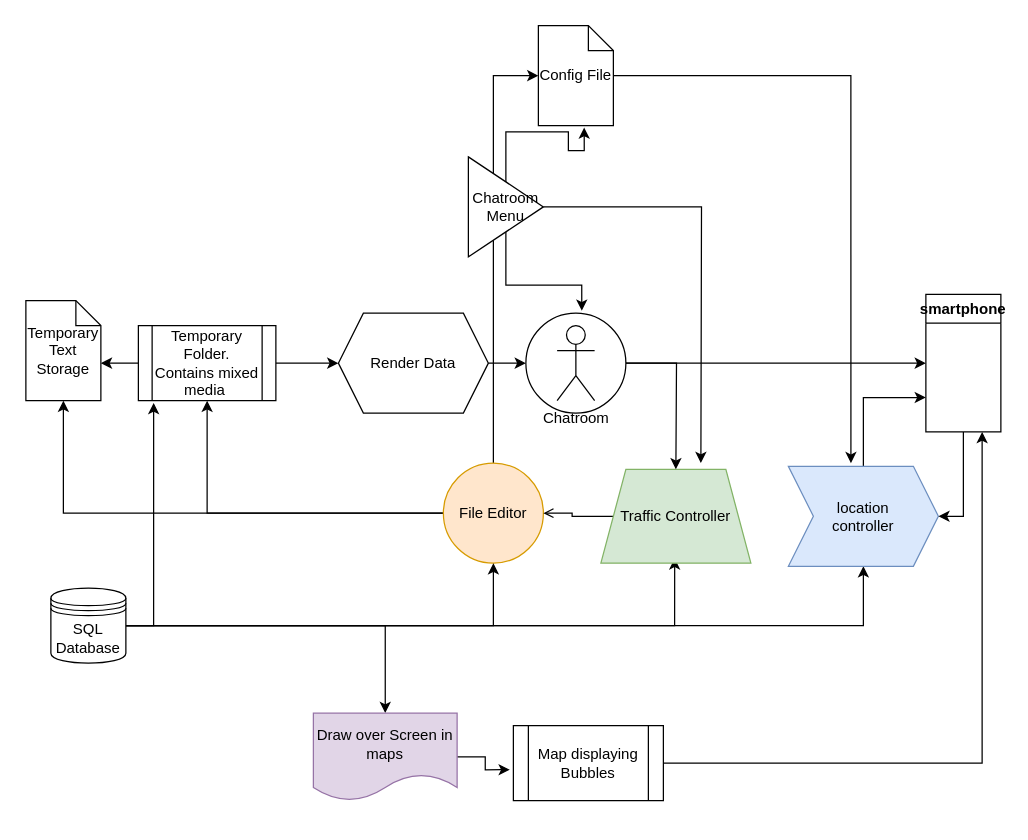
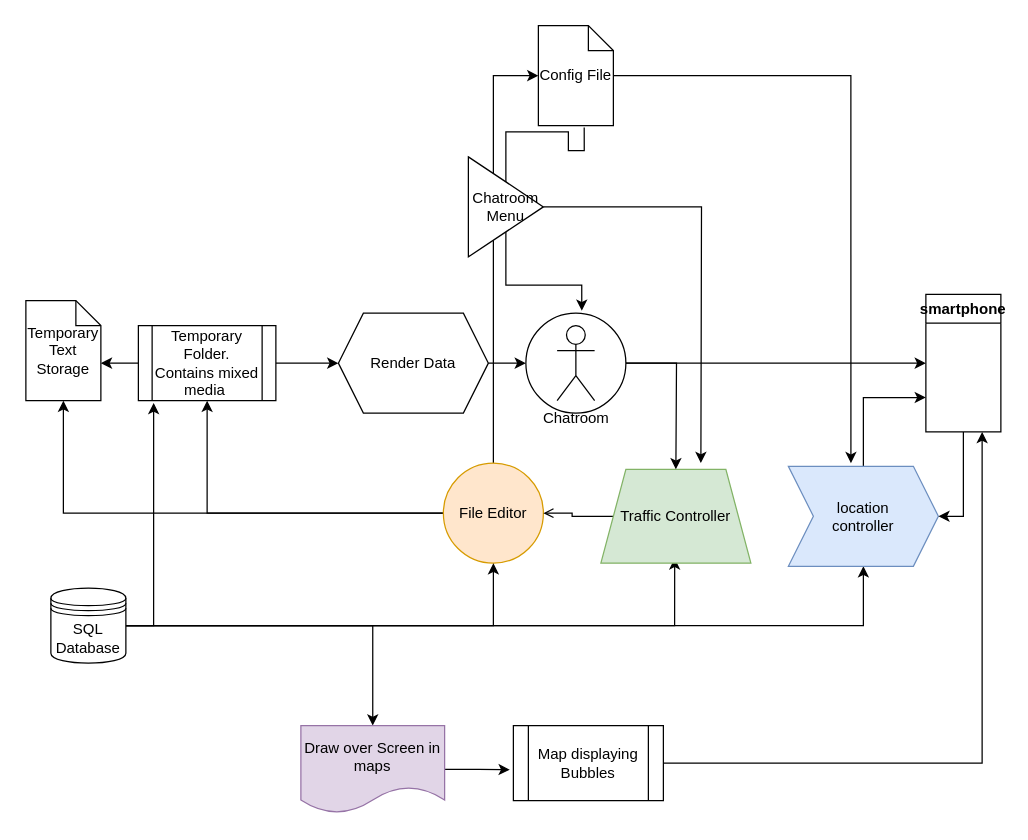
(584, 136) -> (584, 133)
(385, 757) -> (373, 769)
